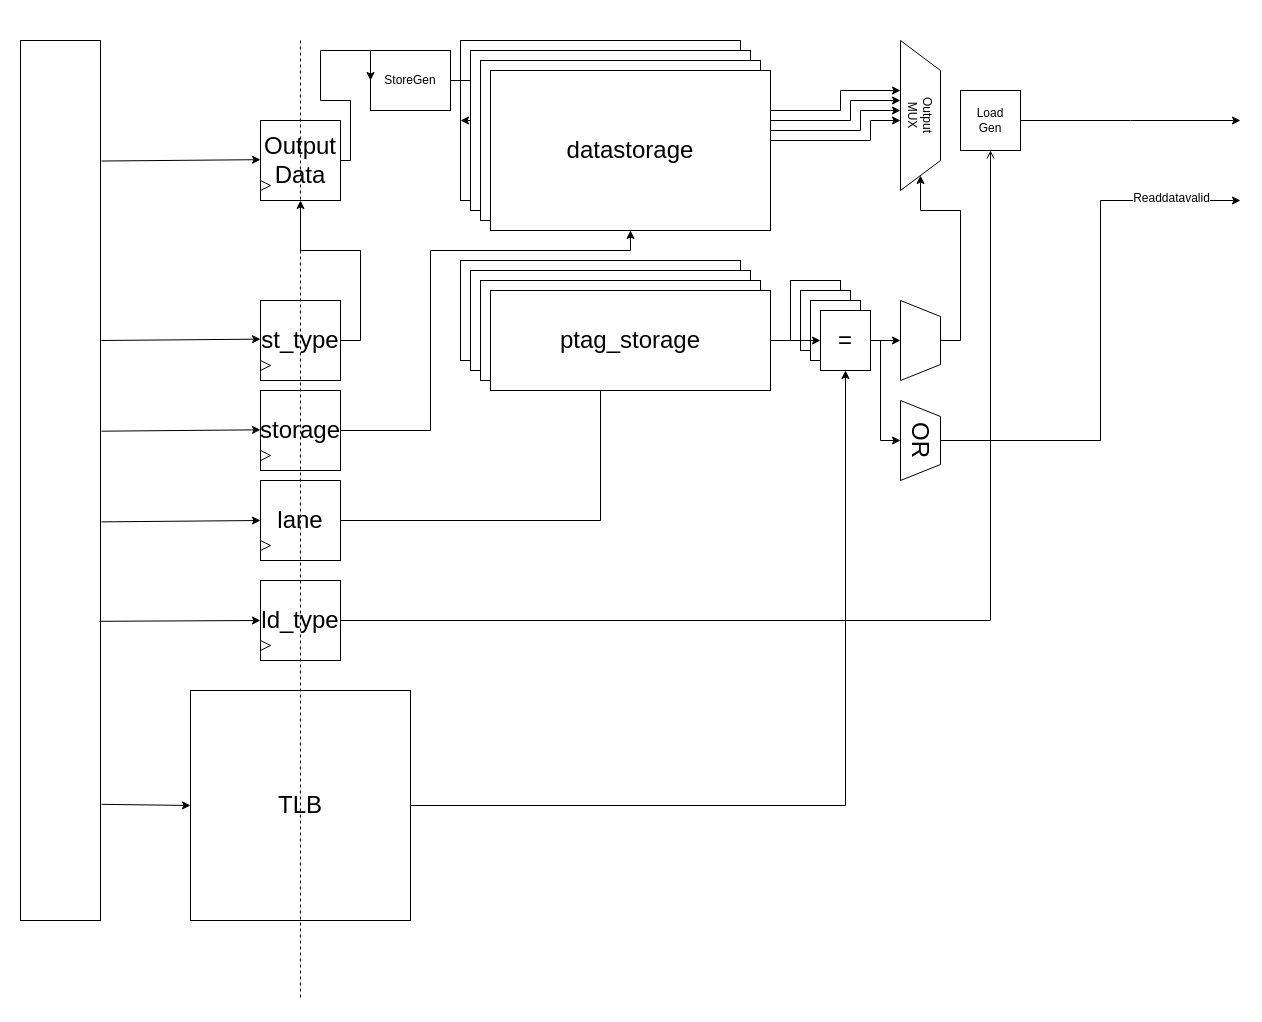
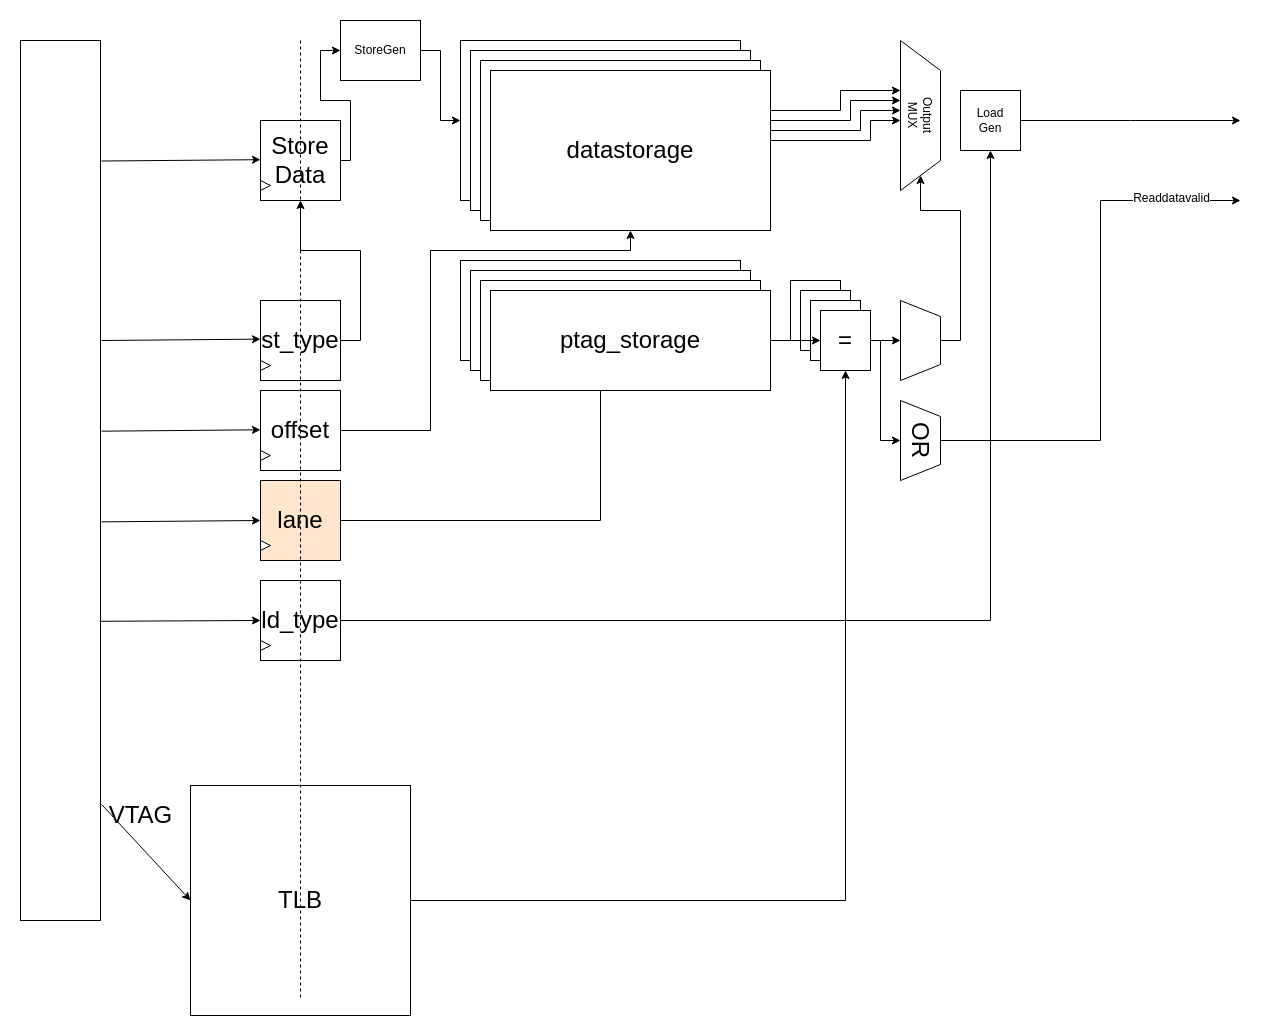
(411, 81) -> (381, 51)
(991, 156) -> (991, 158)
(301, 161) -> (301, 161)
(301, 431) -> (301, 431)
(301, 521) -> (301, 521)
(301, 806) -> (301, 901)
none -> (141, 816)
